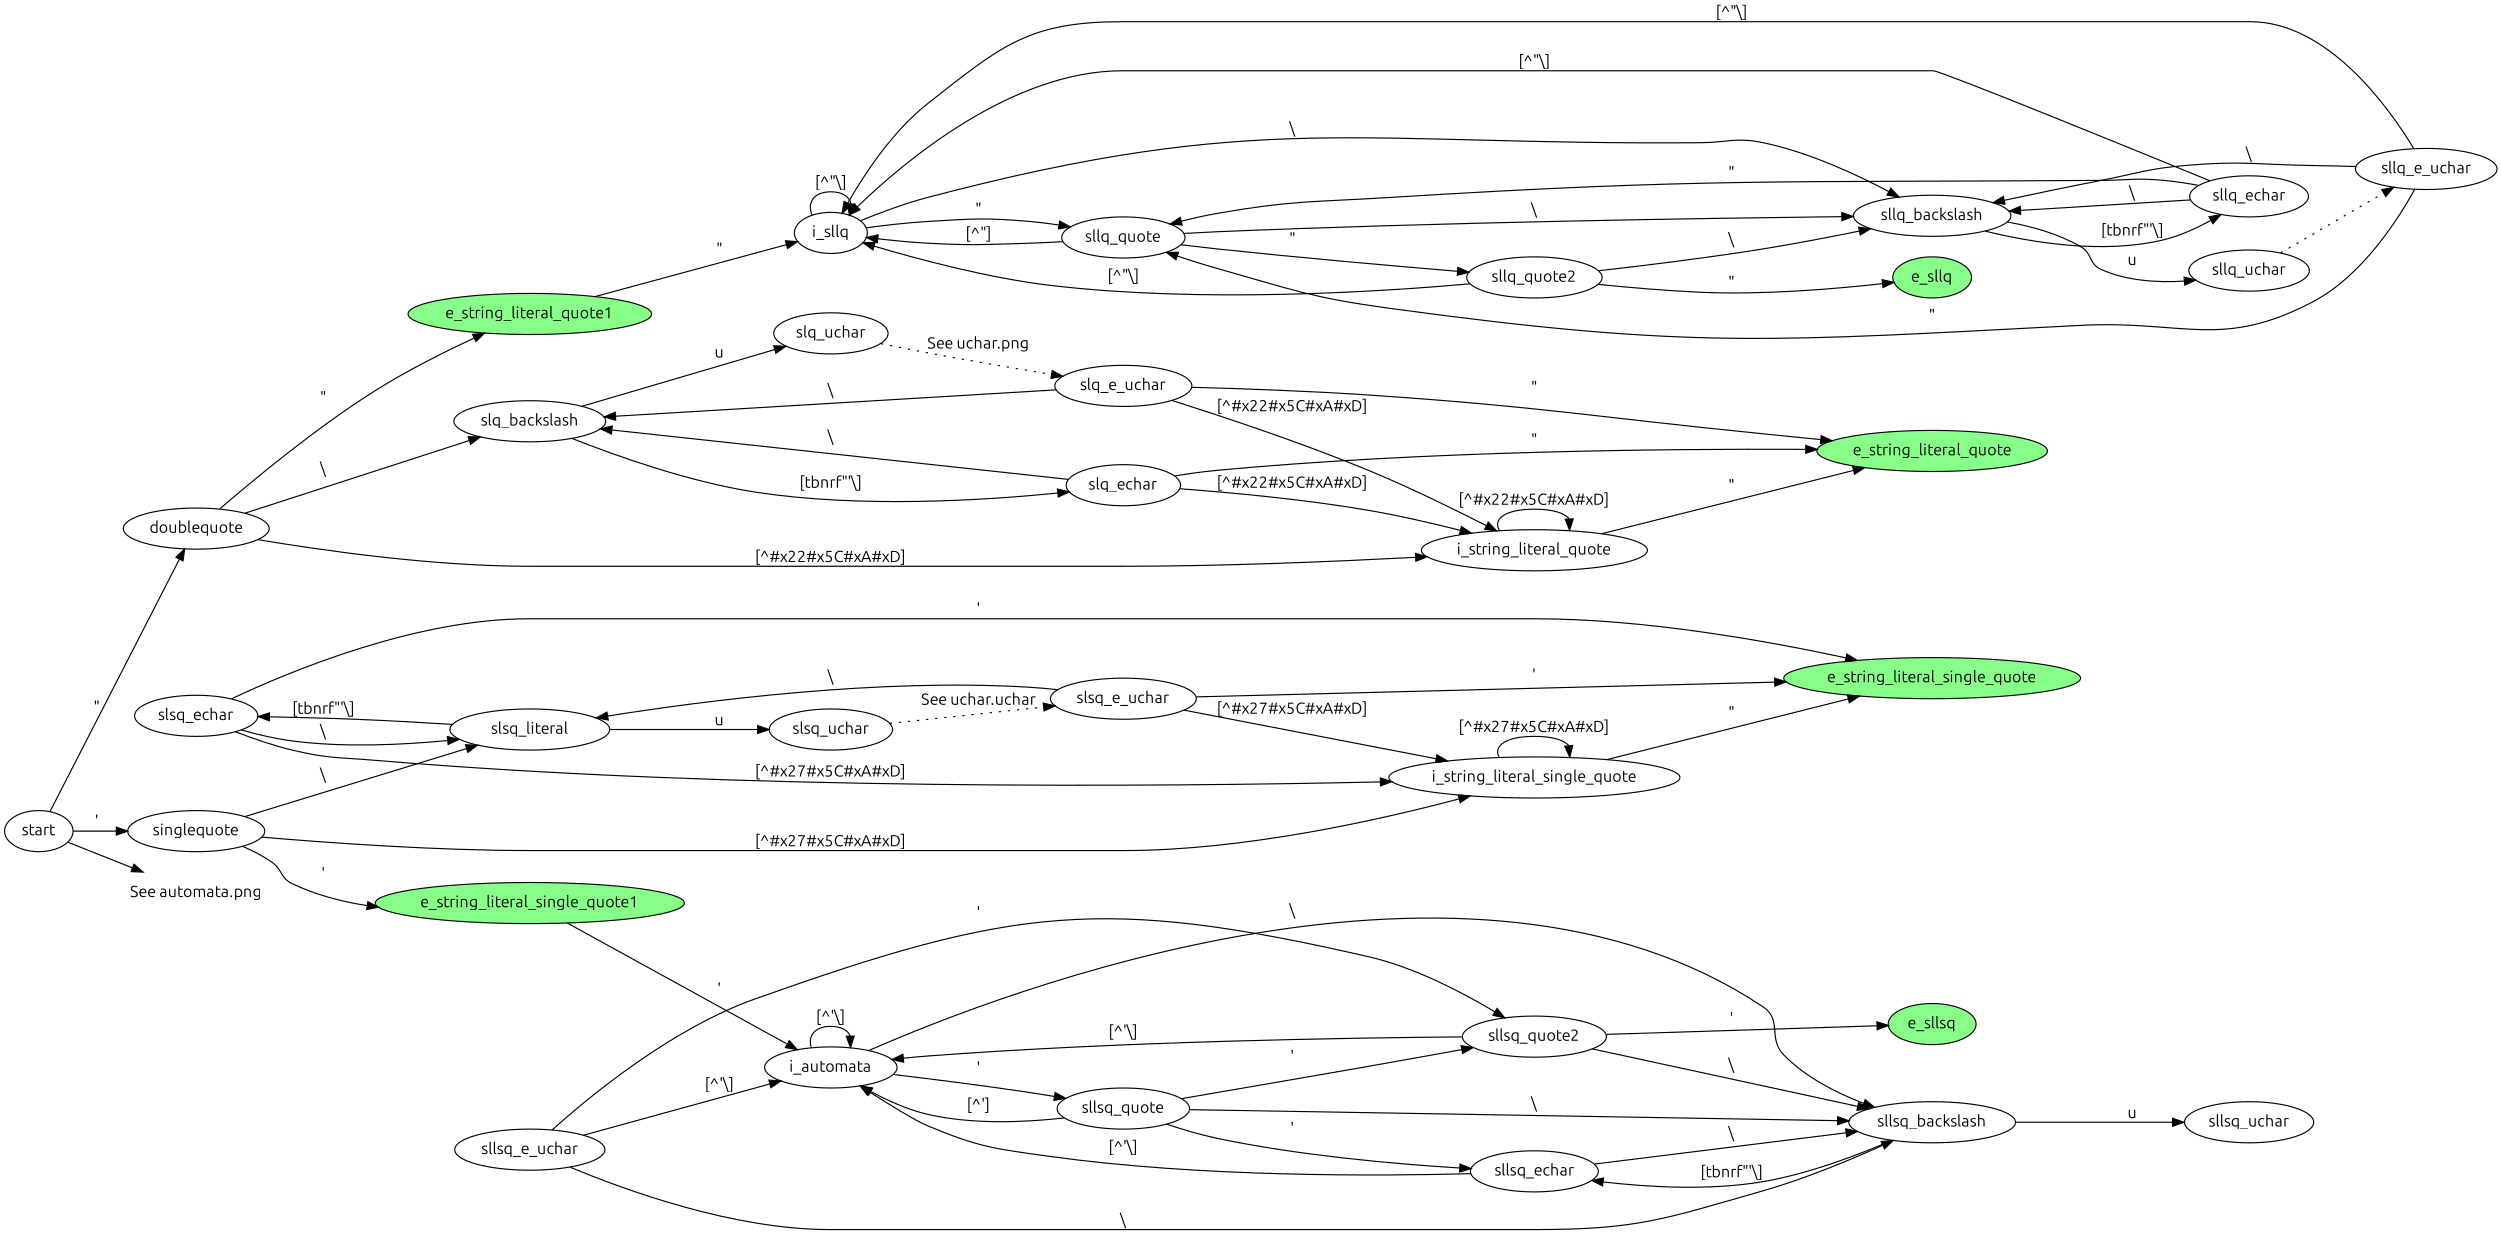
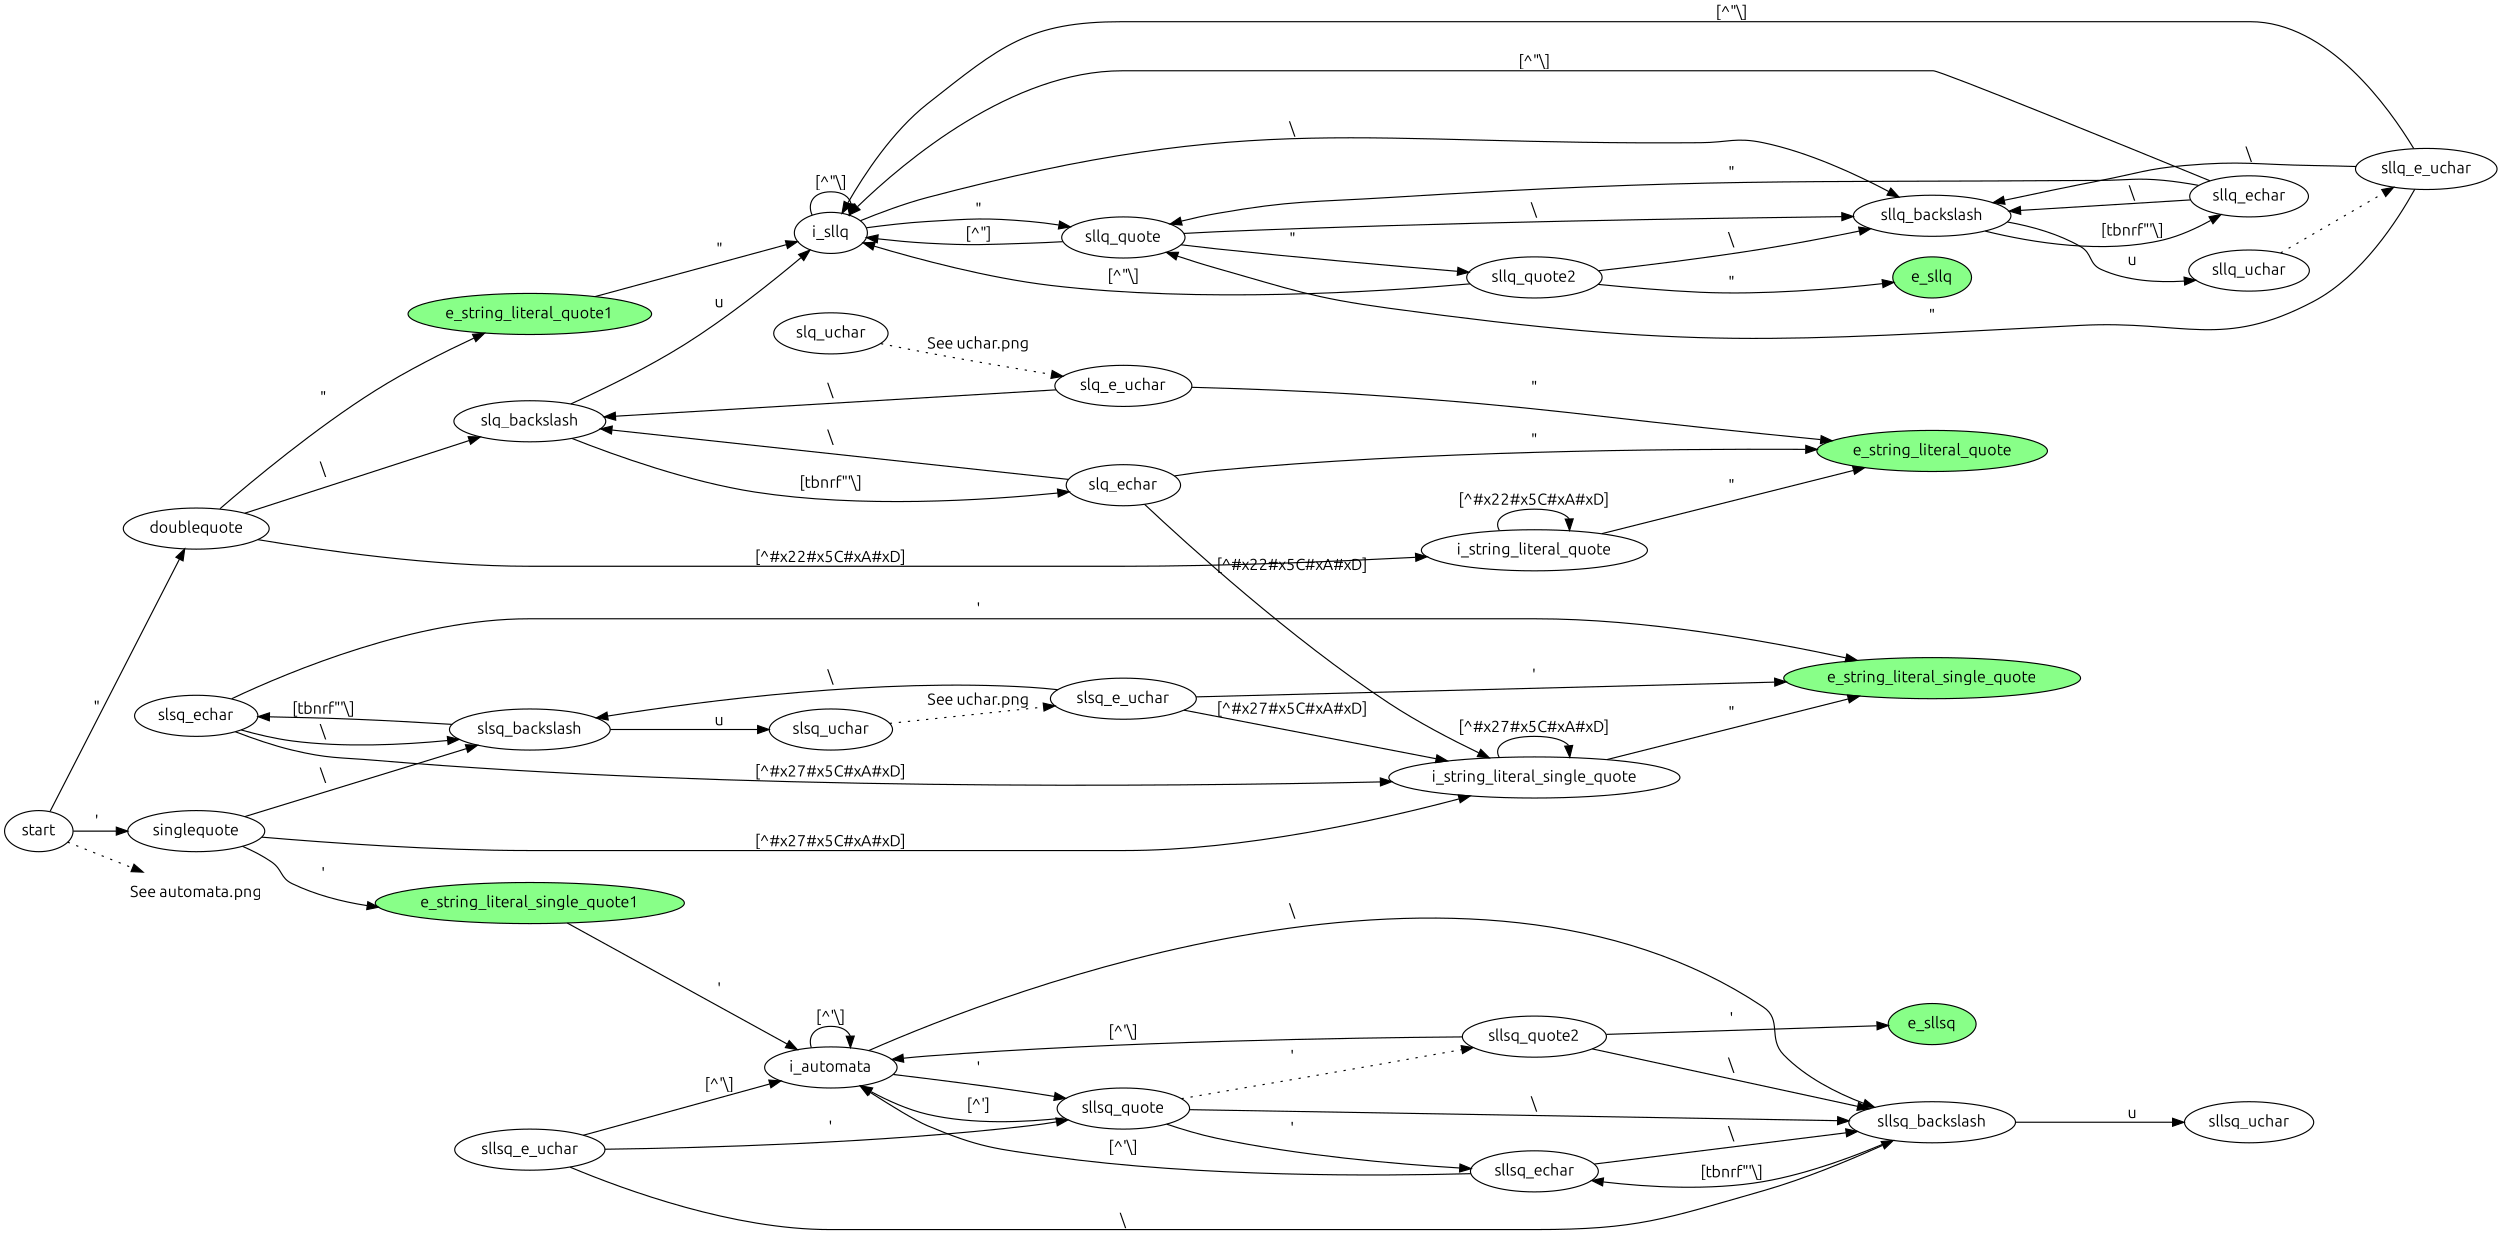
(678, 378) -> (692, 340)
(1324, 453) -> none
(1321, 503) -> (1303, 641)
(979, 700) -> (979, 700)
(530, 730) -> (530, 730)
(100, 855) -> (100, 855)
(1006, 927) -> (831, 1142)
(1322, 1075) -> (1322, 1075)
